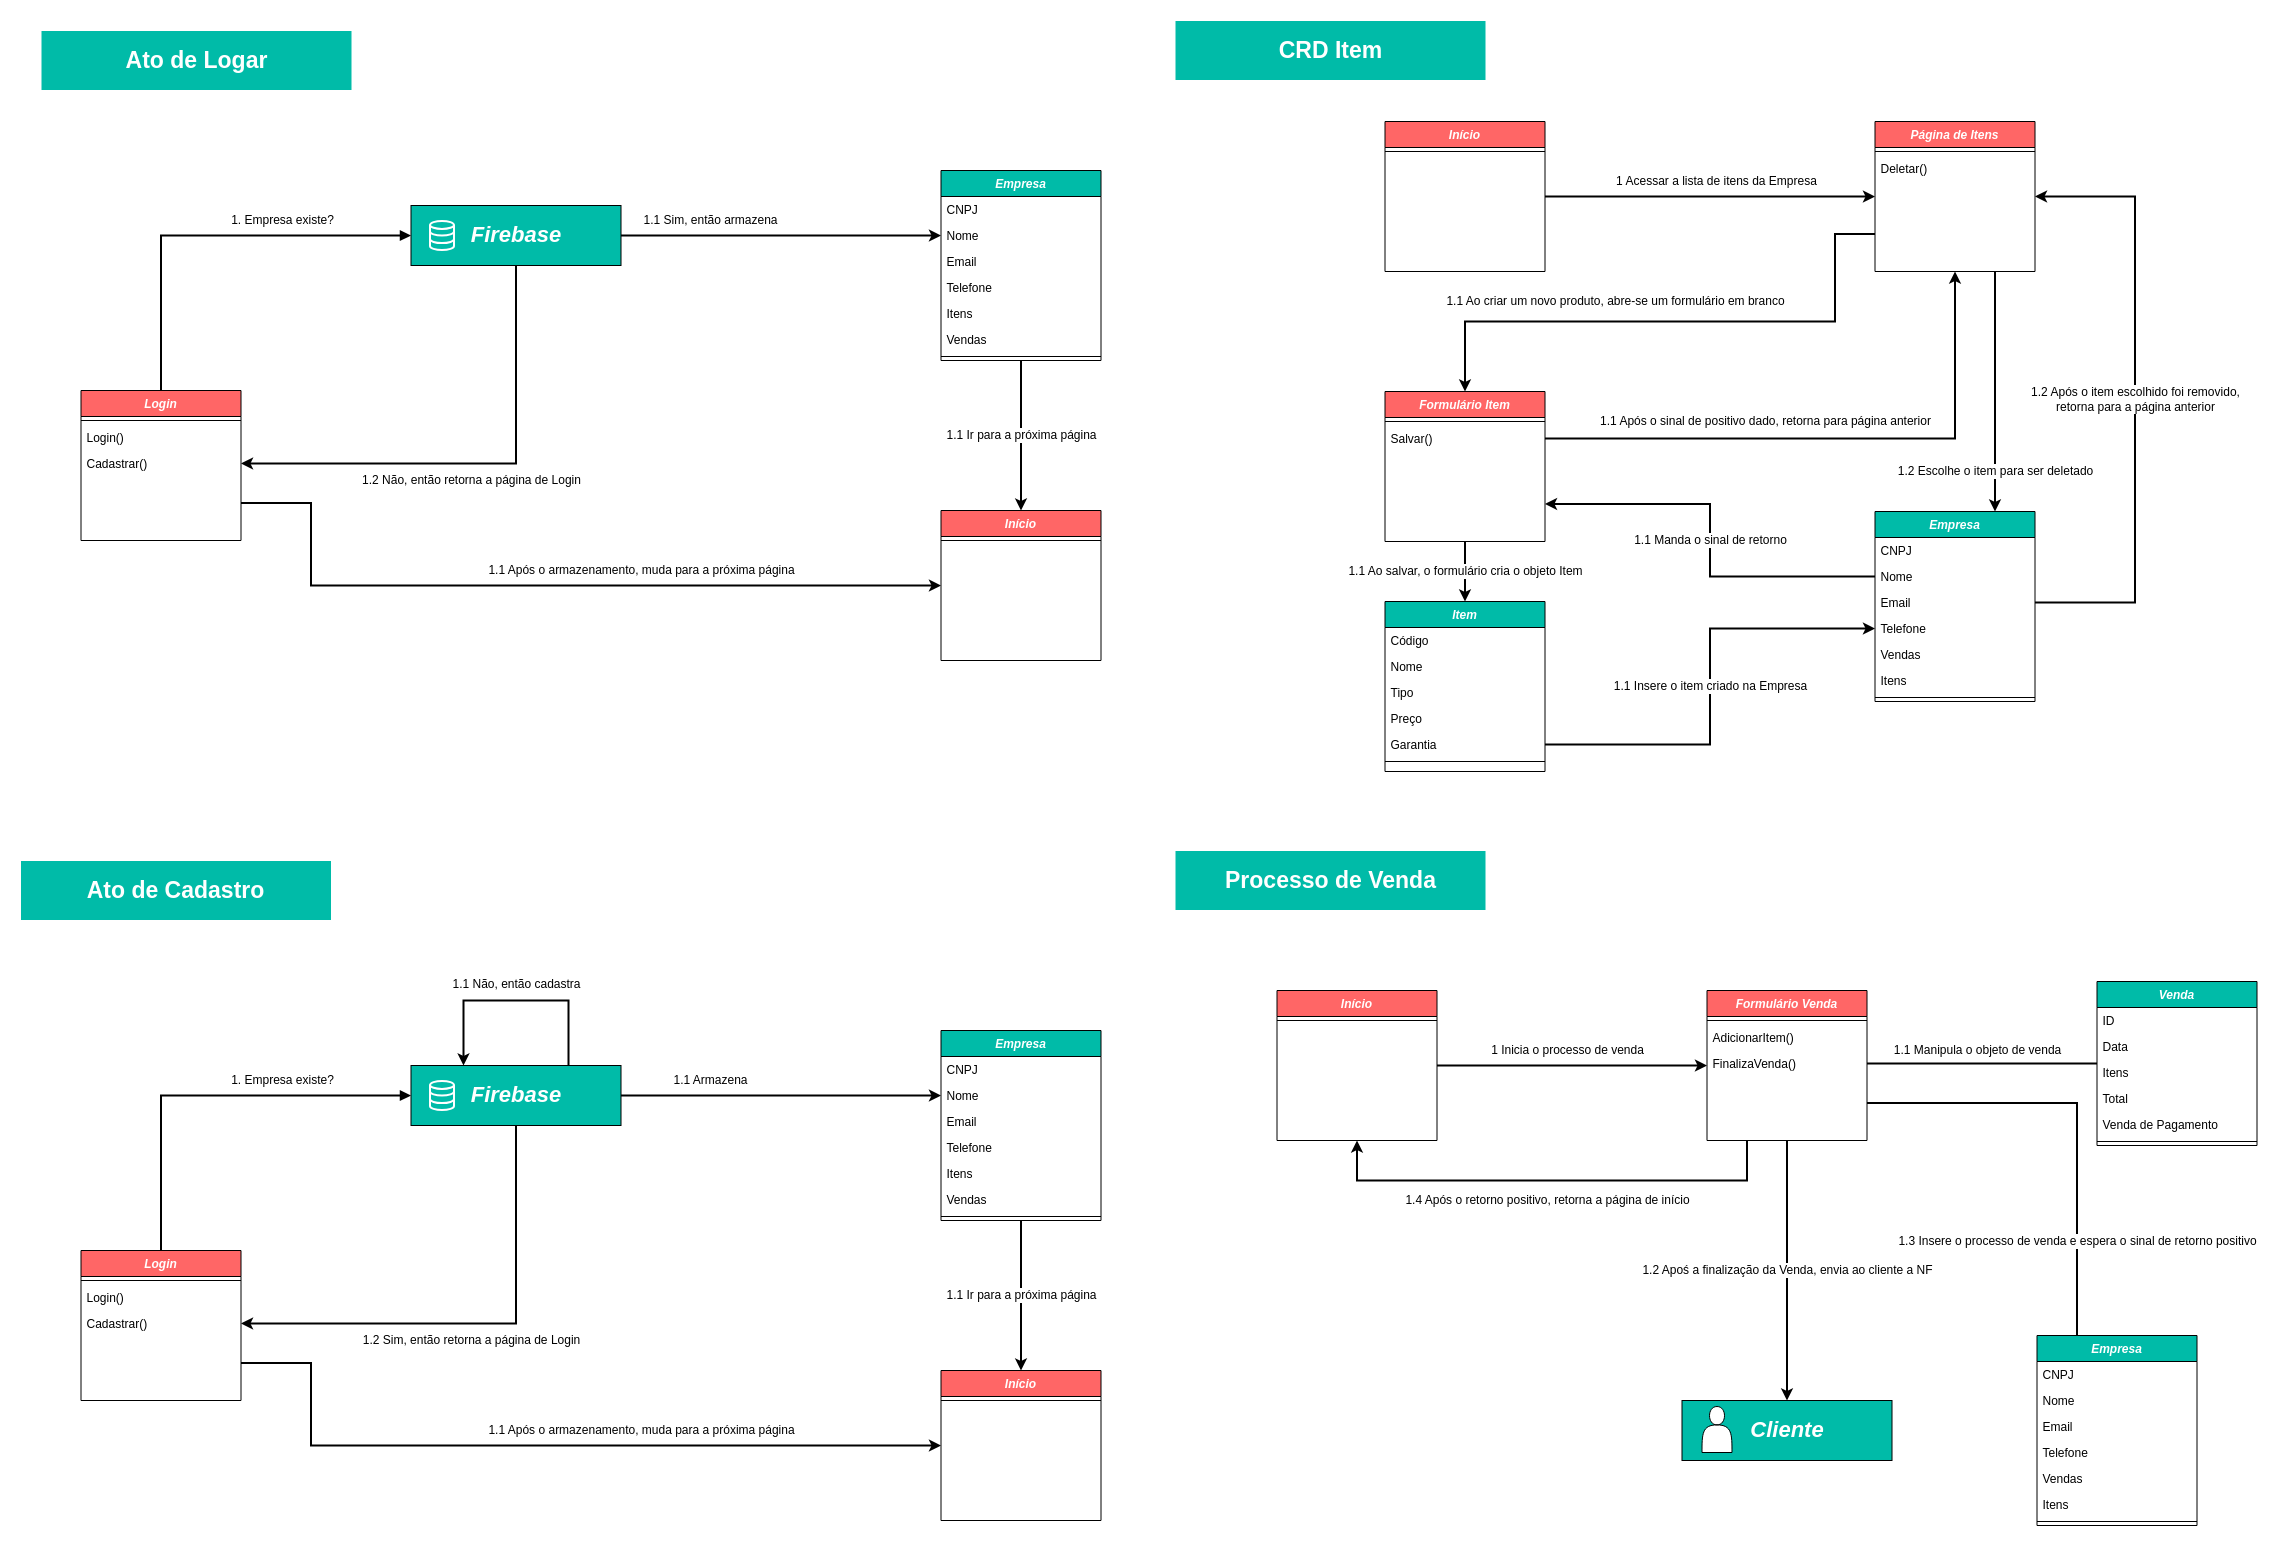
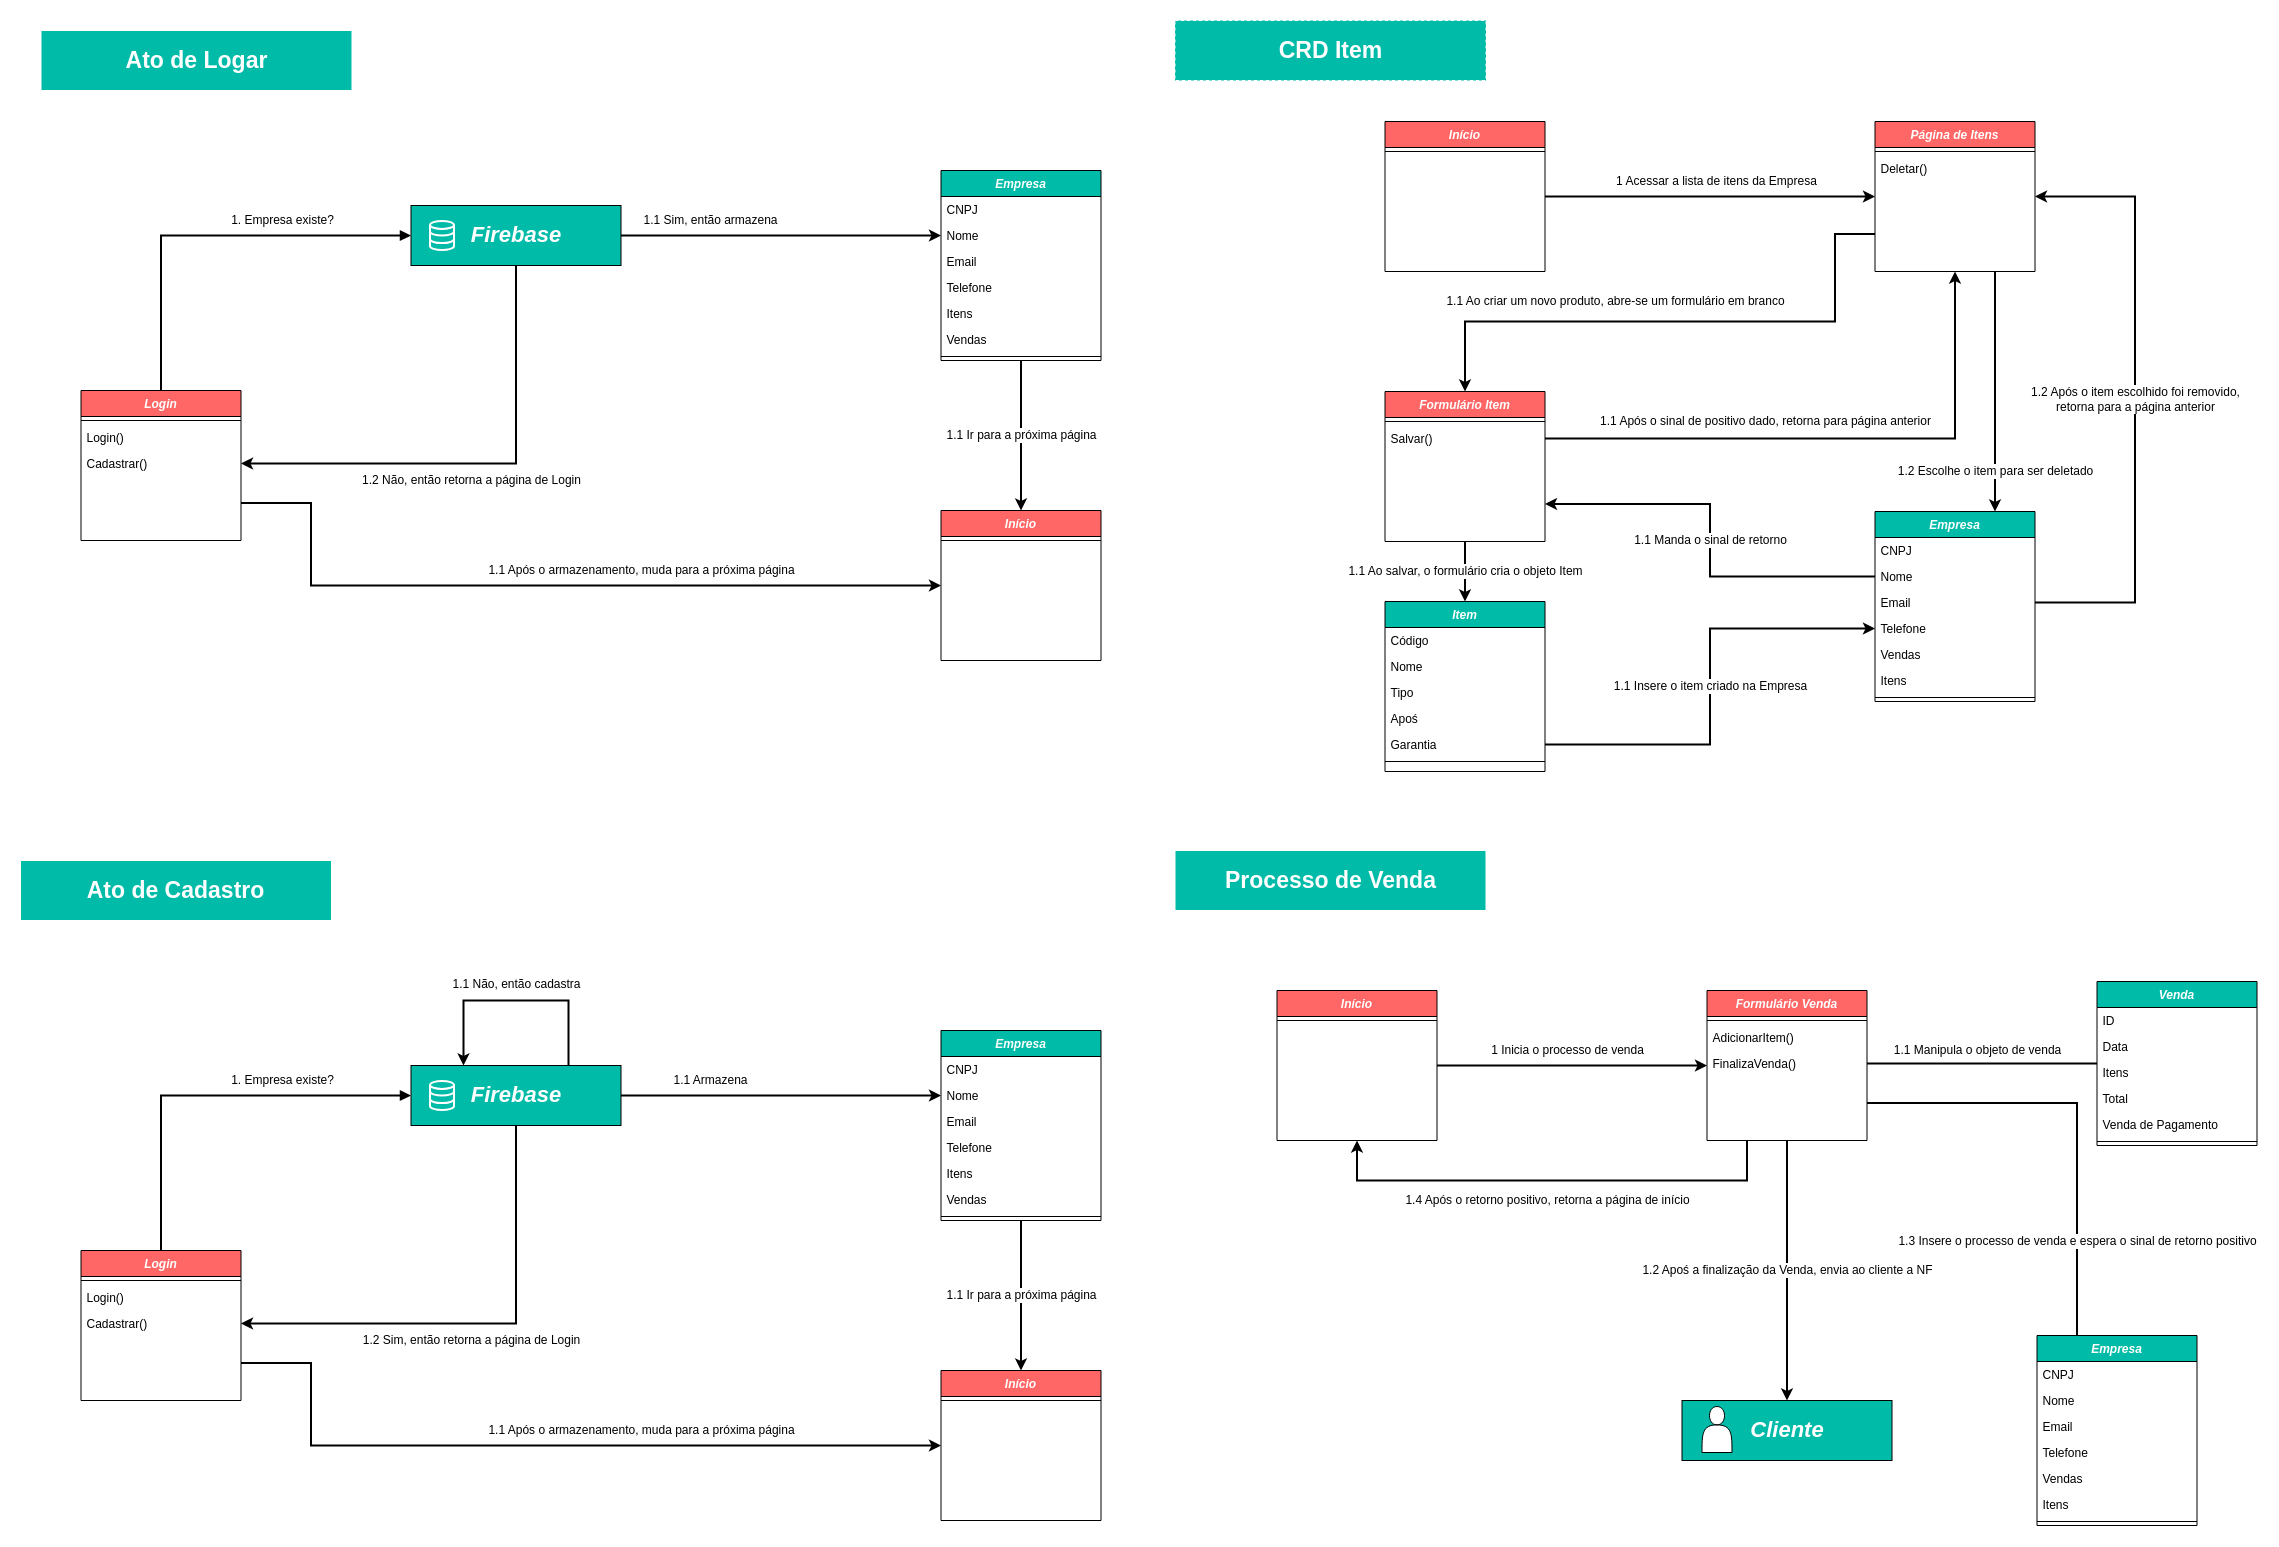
(1331, 51) -> (1331, 51)
(1407, 719) -> (1404, 719)
